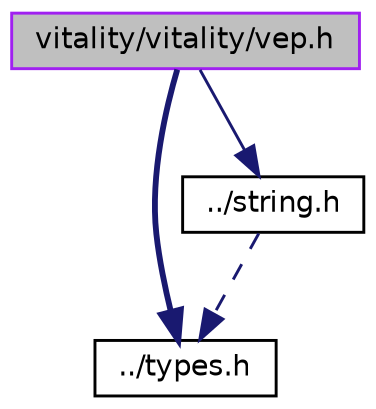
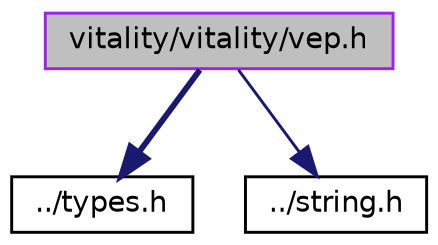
(236, 274) -> none
